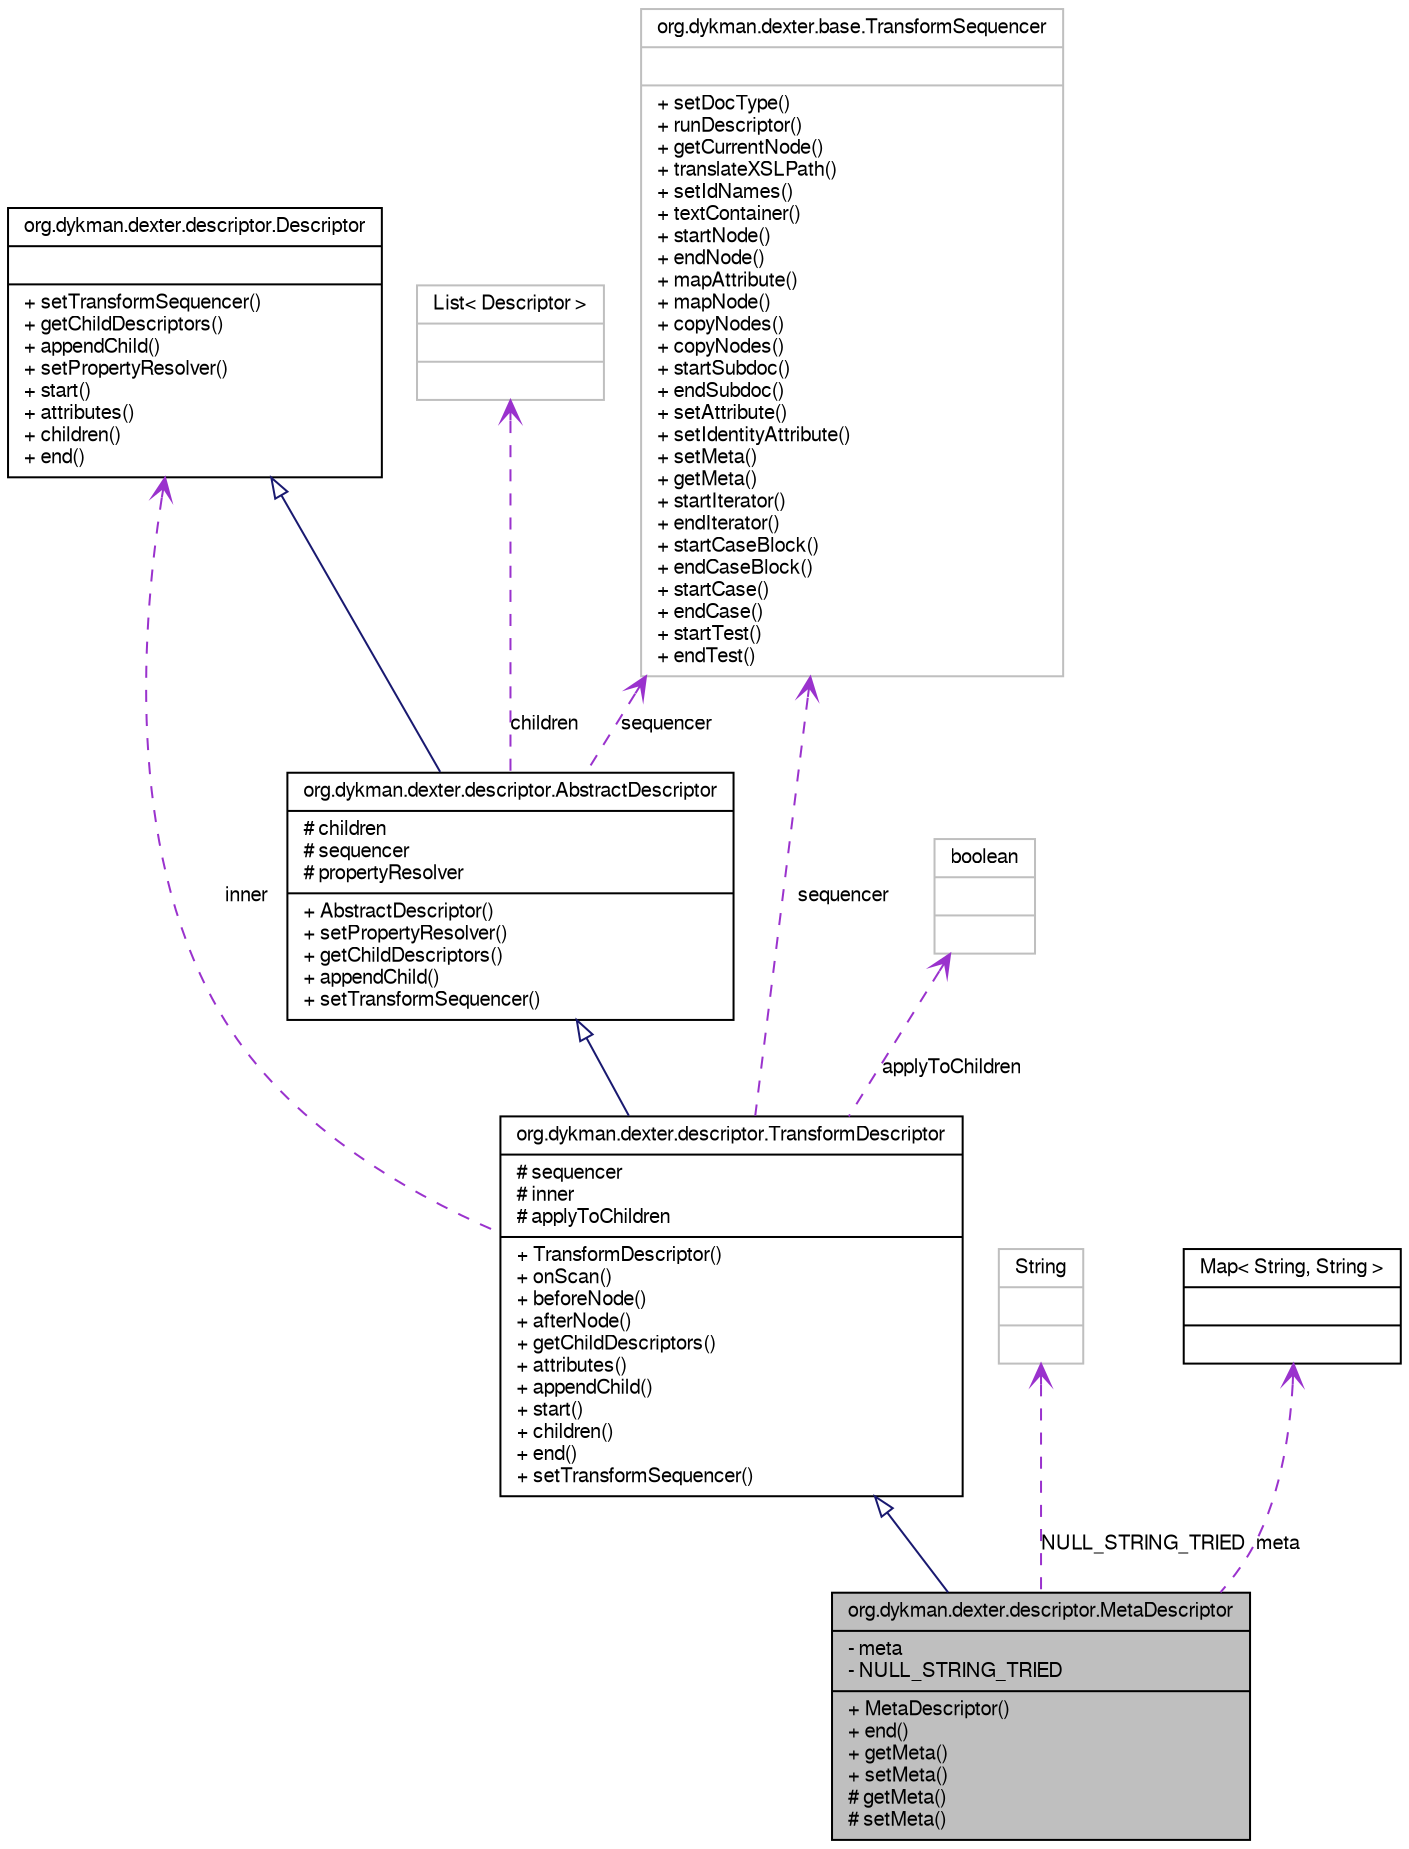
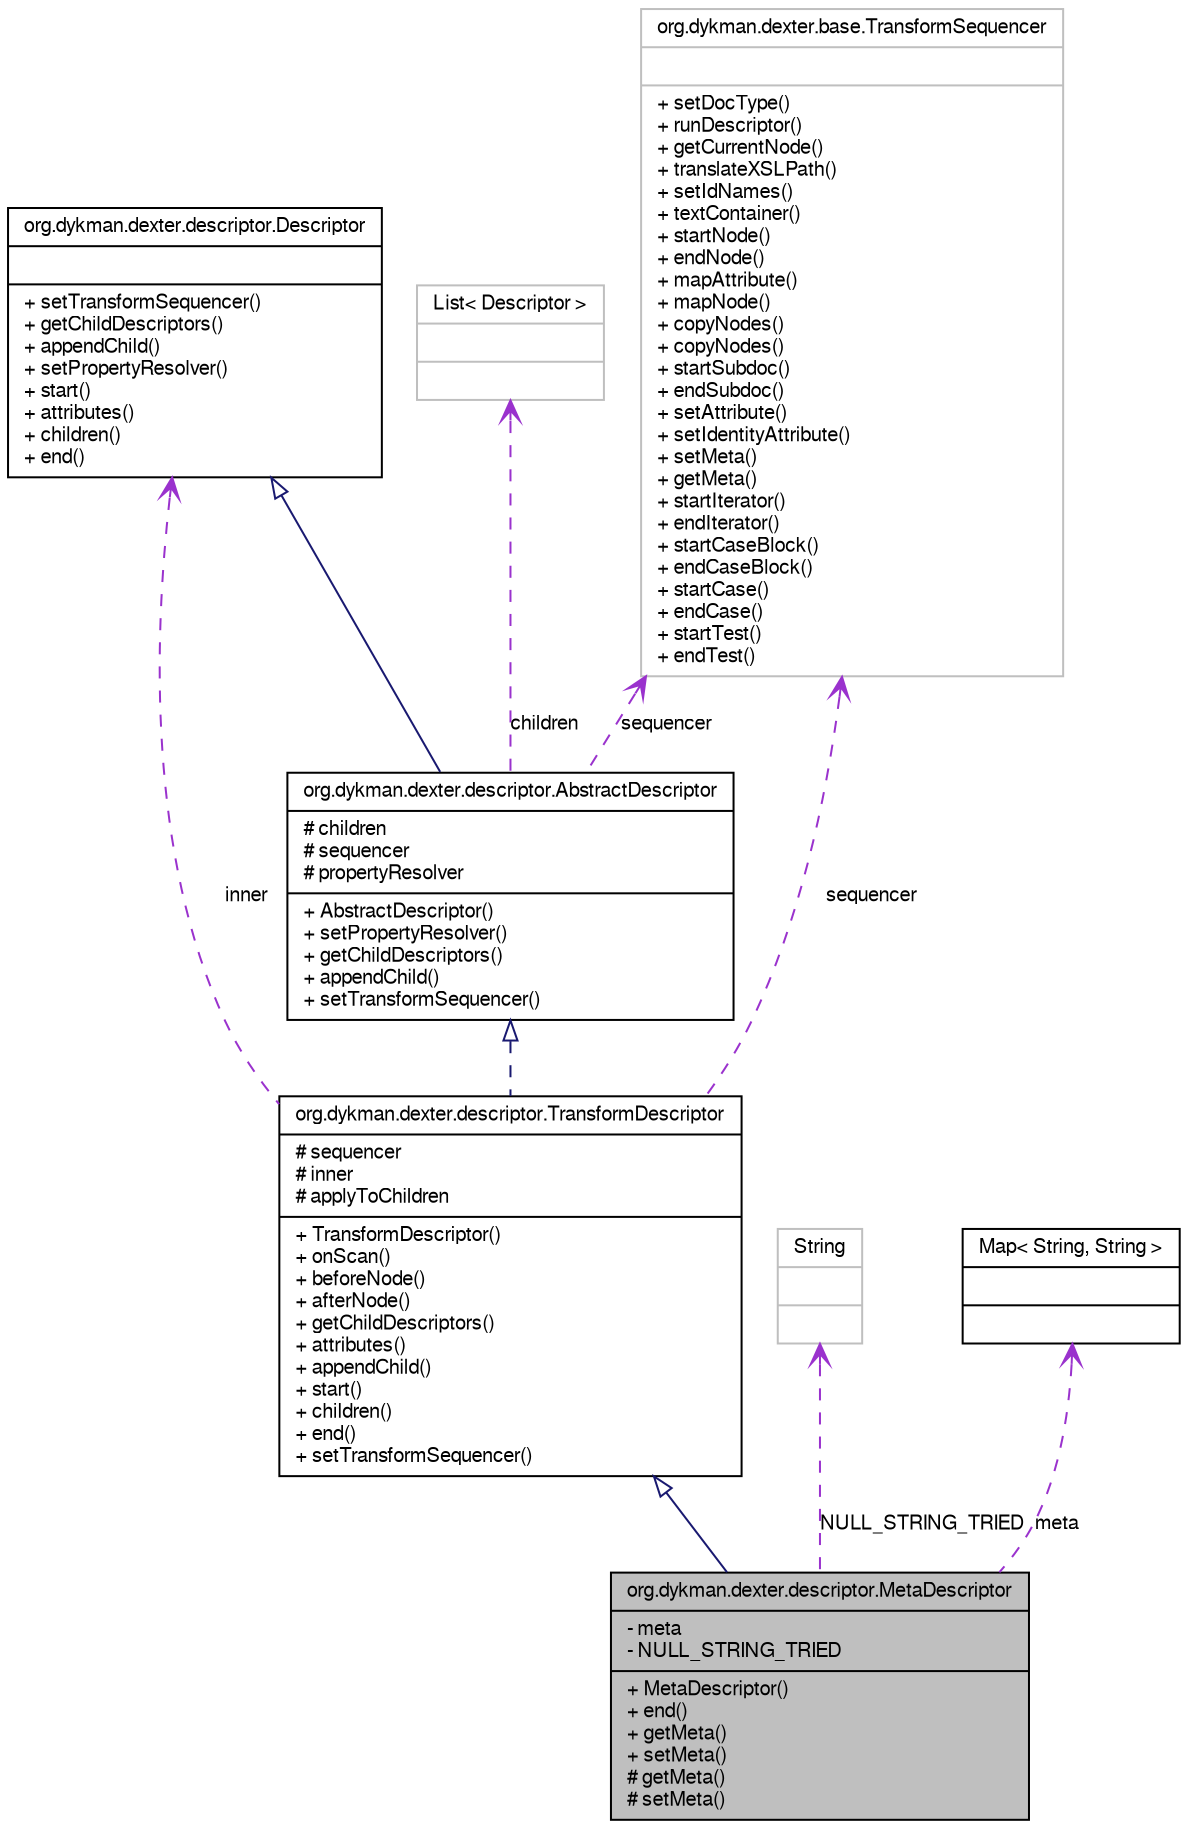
(985, 896) -> none
(608, 1077) -> (510, 1069)
